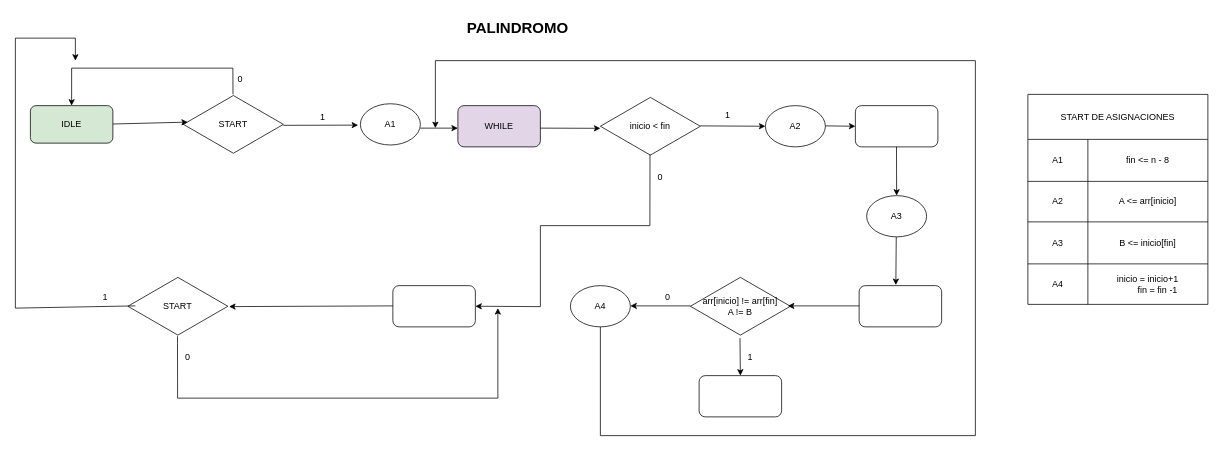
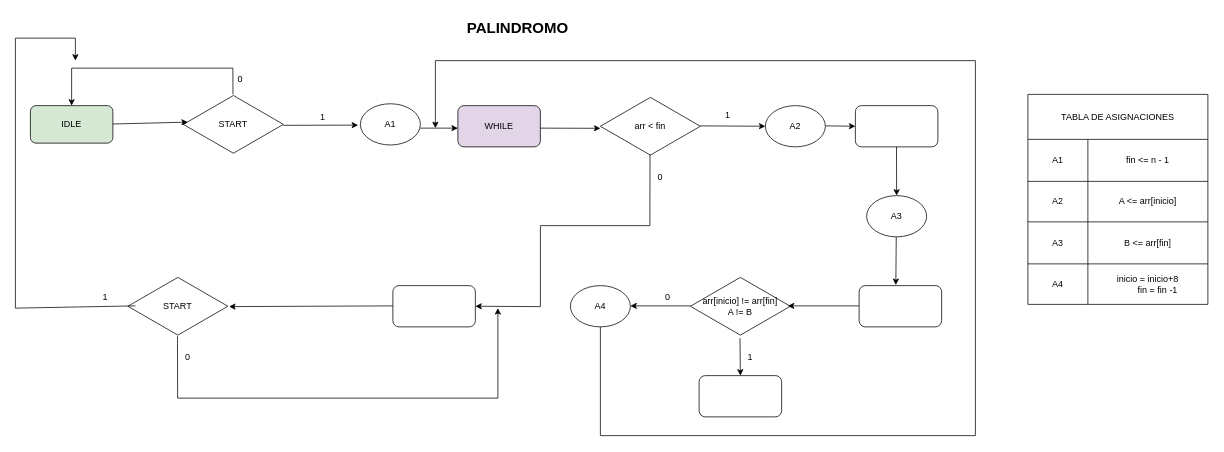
(1118, 117) -> (1118, 117)
(650, 126) -> (650, 126)
(1148, 160) -> (1148, 160)
(1148, 243) -> (1148, 243)
(1148, 284) -> (1148, 284)
